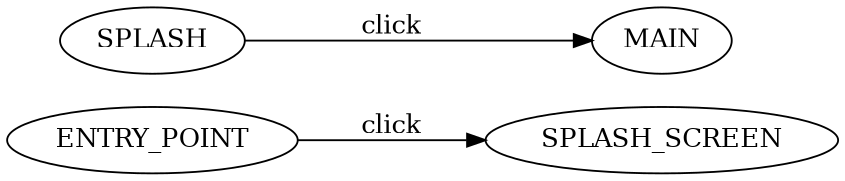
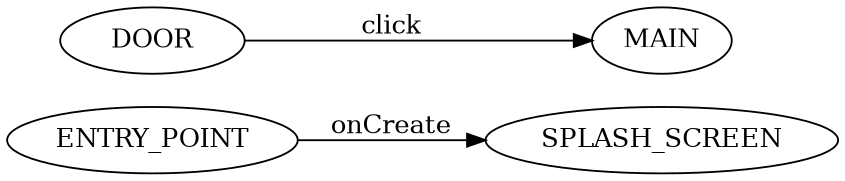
(152, 41) -> (152, 41)
(392, 126) -> (392, 126)
